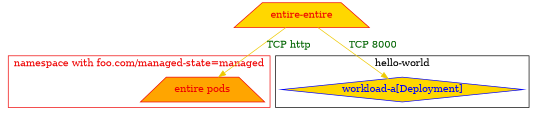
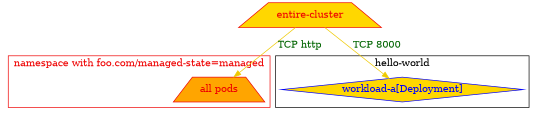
(302, 15) -> (310, 15)
(203, 90) -> (219, 90)
